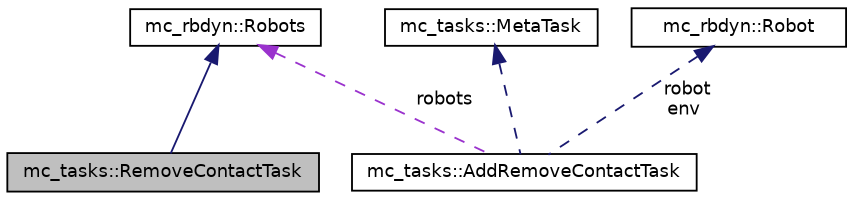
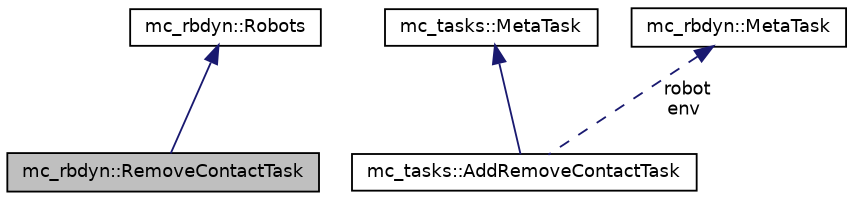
(739, 28) -> (739, 28)
(383, 104) -> none
(510, 109) -> (510, 109)
(163, 172) -> (163, 172)
